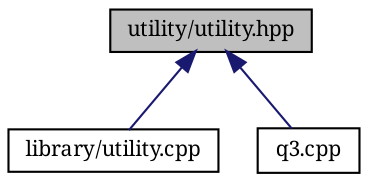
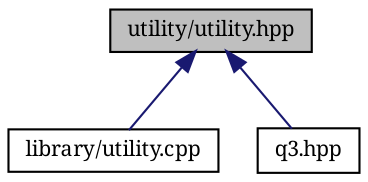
(309, 151) -> (309, 151)
